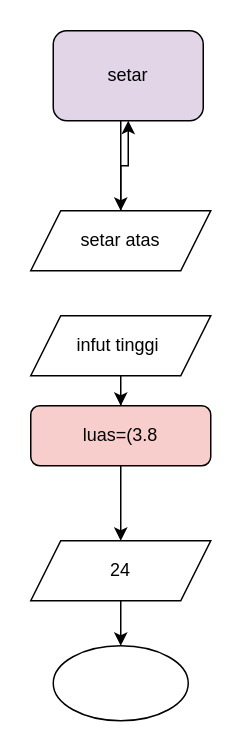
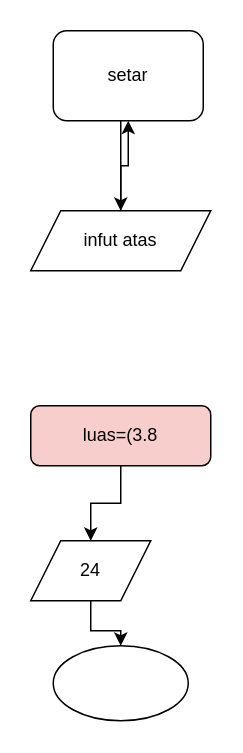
(128, 76) -> (128, 76)
(121, 241) -> (121, 241)
(121, 346) -> none
(121, 396) -> none
(121, 571) -> (91, 571)
